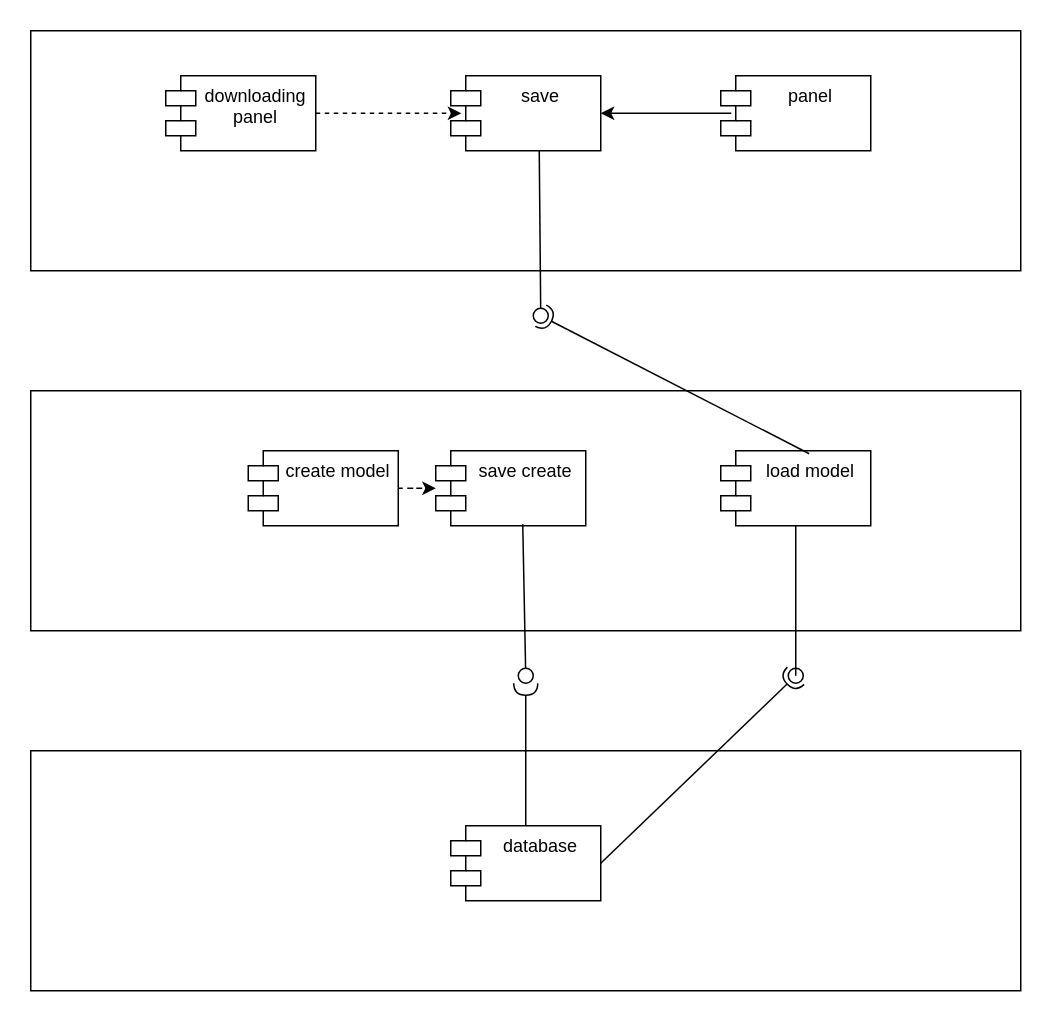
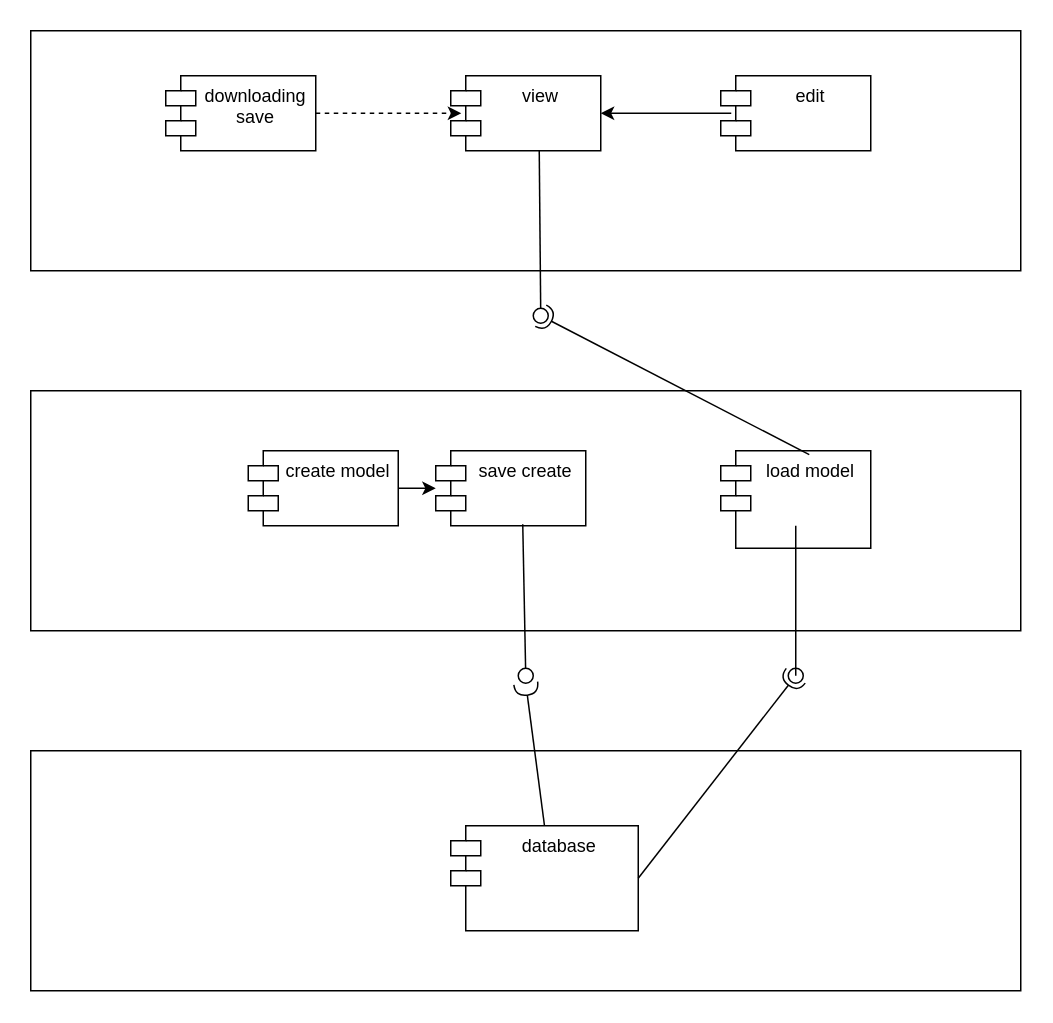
(541, 97) -> (541, 97)
(811, 97) -> (811, 97)
(256, 108) -> (256, 108)
(421, 488) -> (421, 488)
(796, 488) -> (796, 500)
(526, 863) -> (545, 878)
